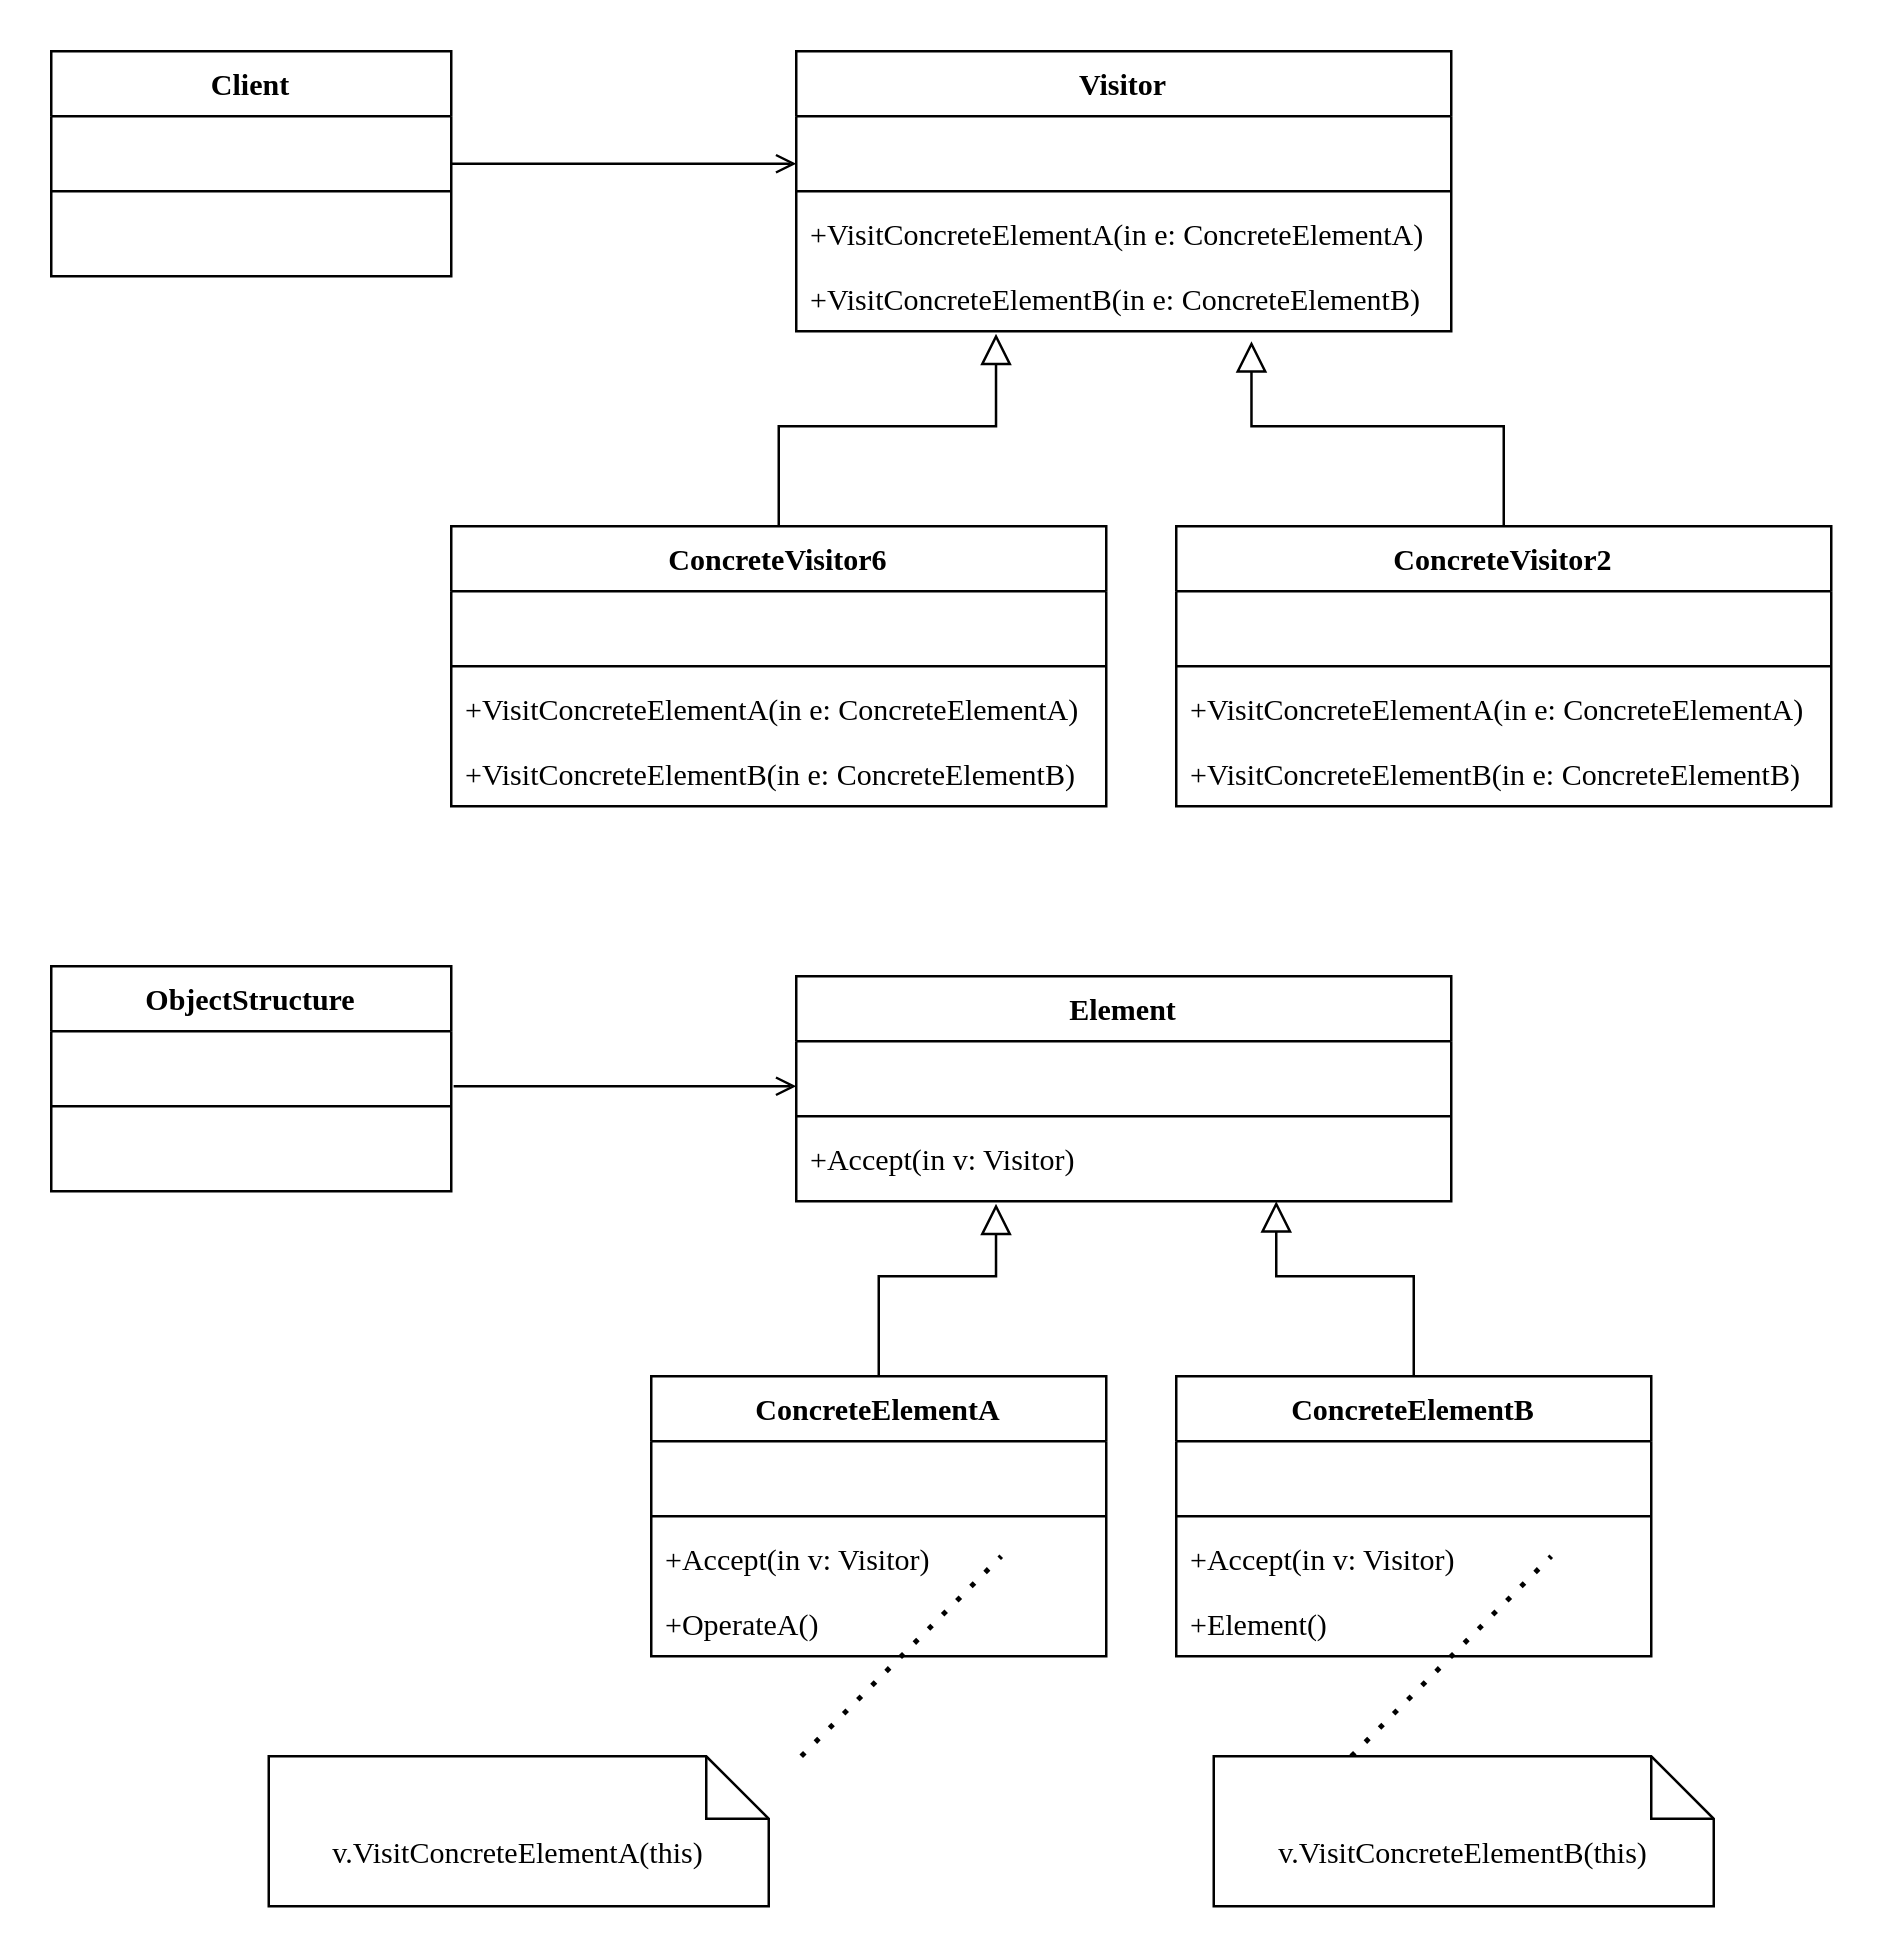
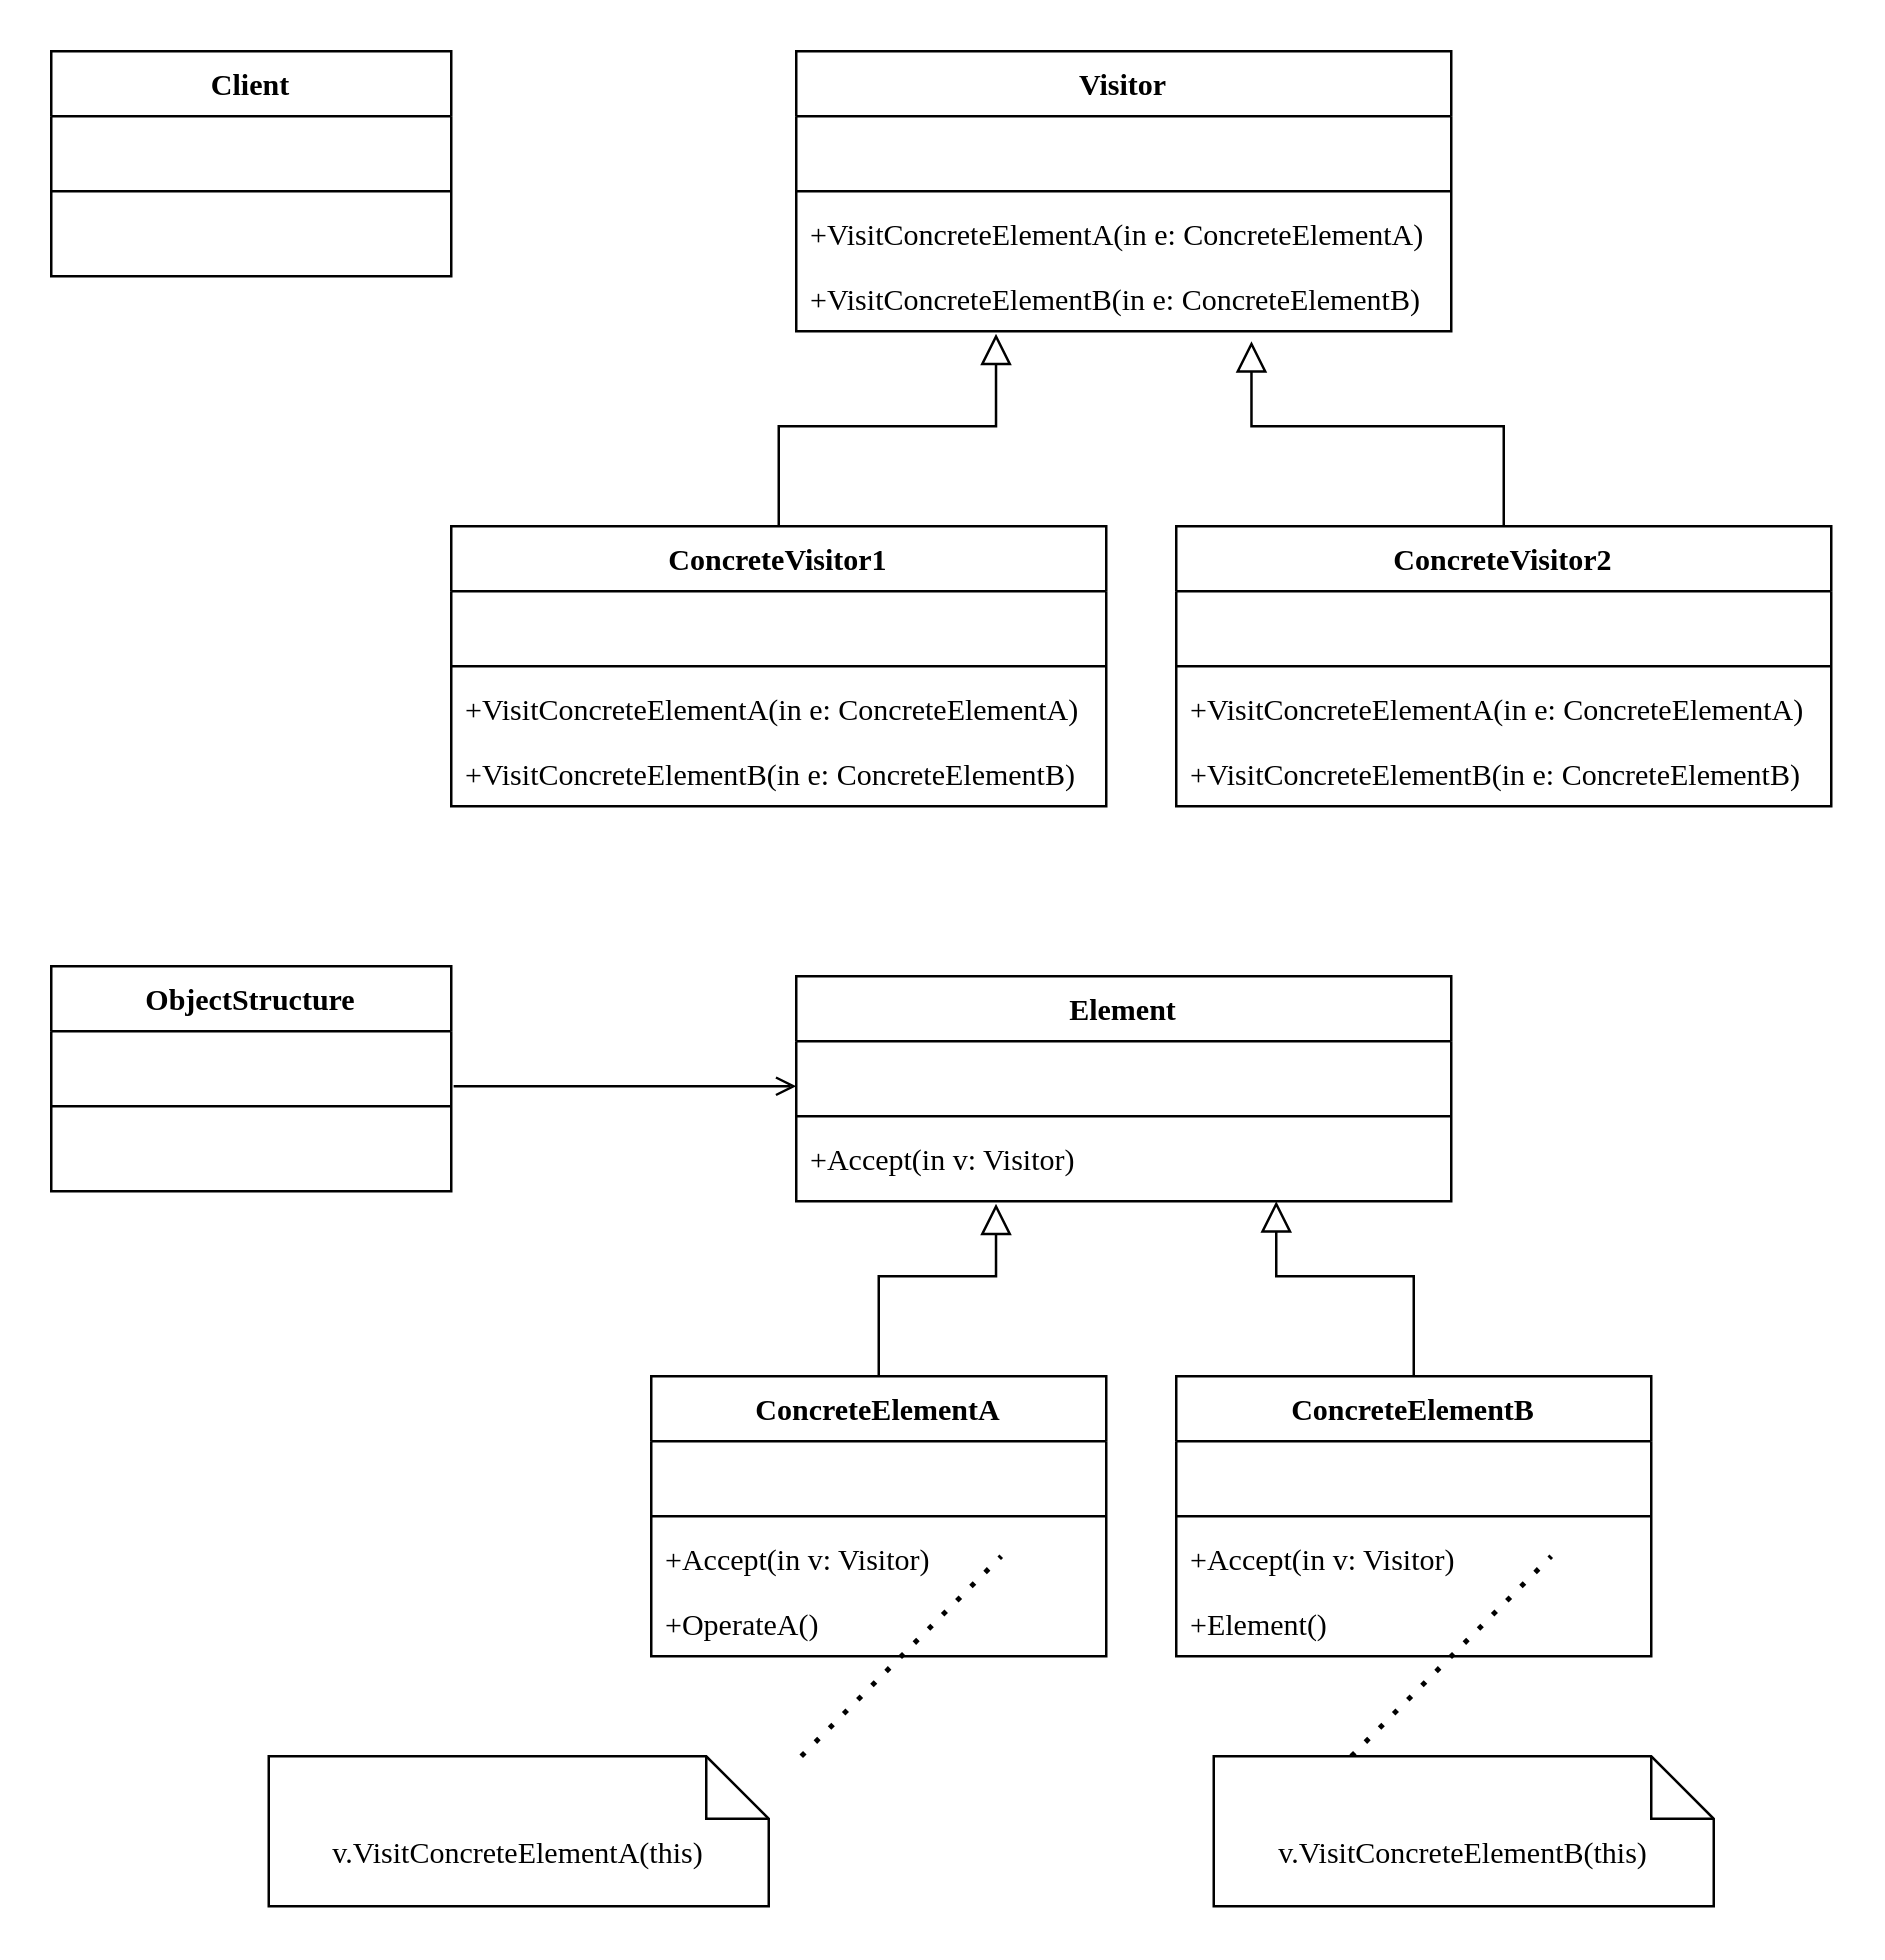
(623, 164) -> none
(778, 560) -> (778, 560)
